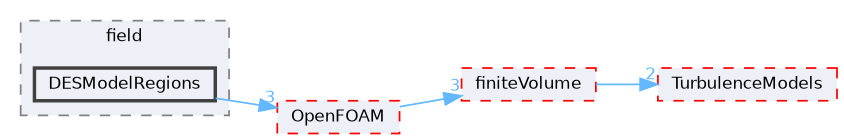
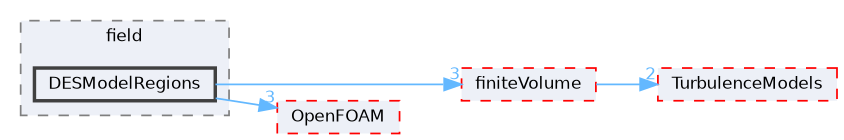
(422, 103) -> (329, 84)
